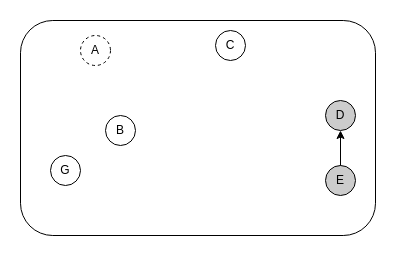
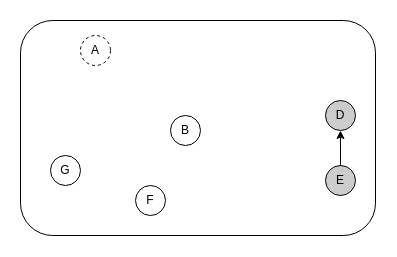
(231, 46) -> none
(121, 131) -> (186, 131)
none -> (151, 201)
